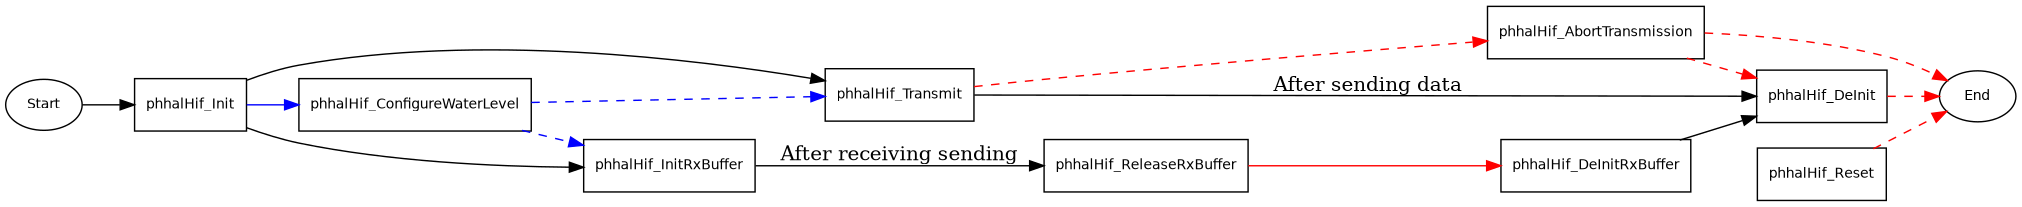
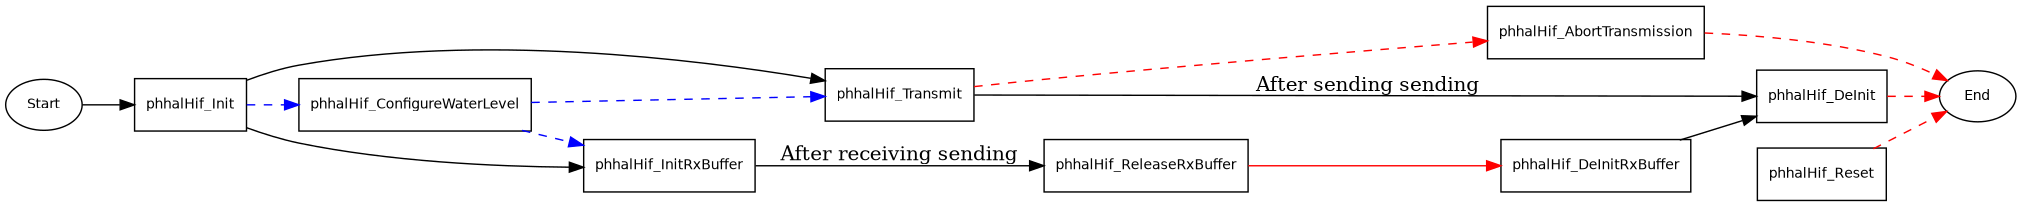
(1715, 66) -> none
(1368, 86) -> (1368, 86)
(266, 105) -> (266, 105)
